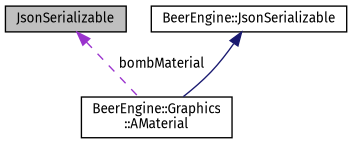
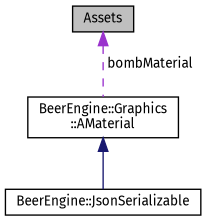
(66, 19) -> (103, 19)
(211, 72) -> (103, 170)
